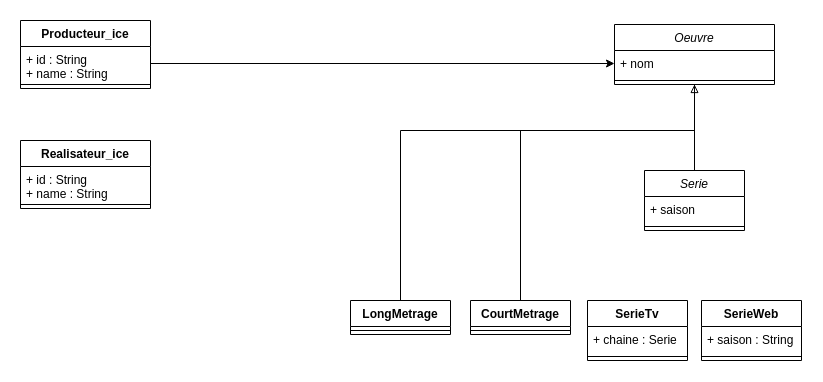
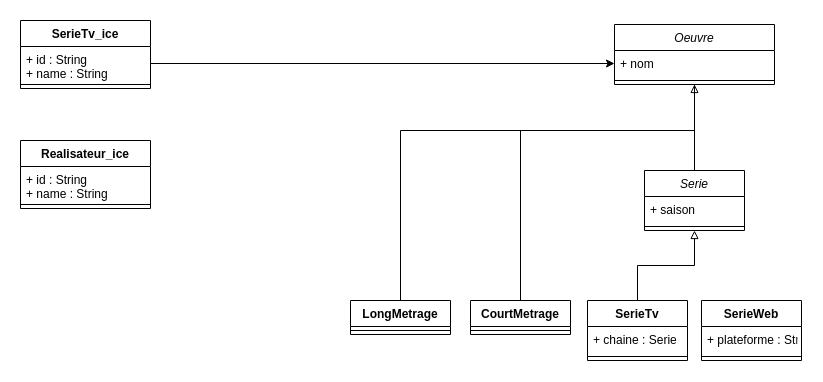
(85, 34) -> (85, 34)
none -> (662, 266)
(755, 340) -> (768, 340)
